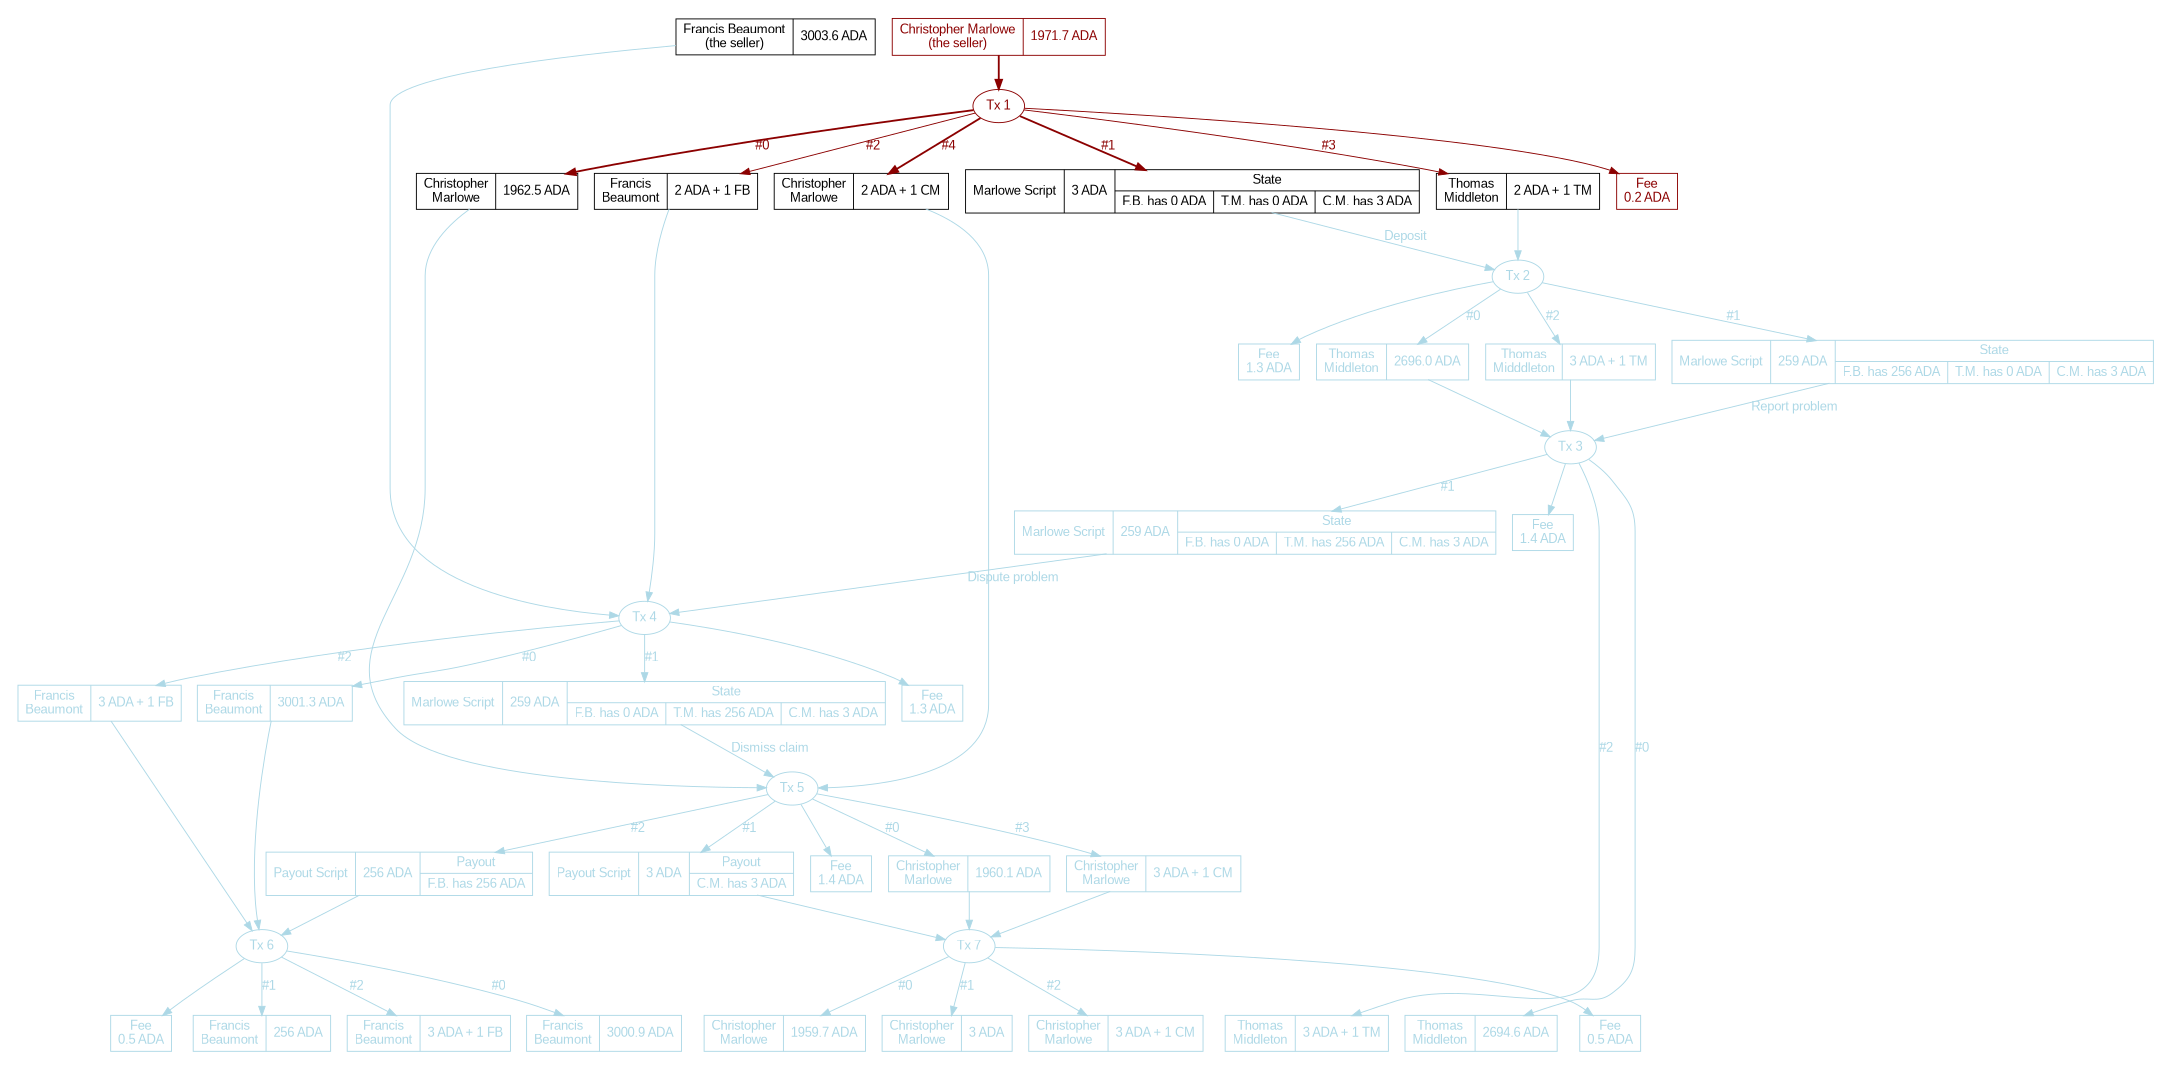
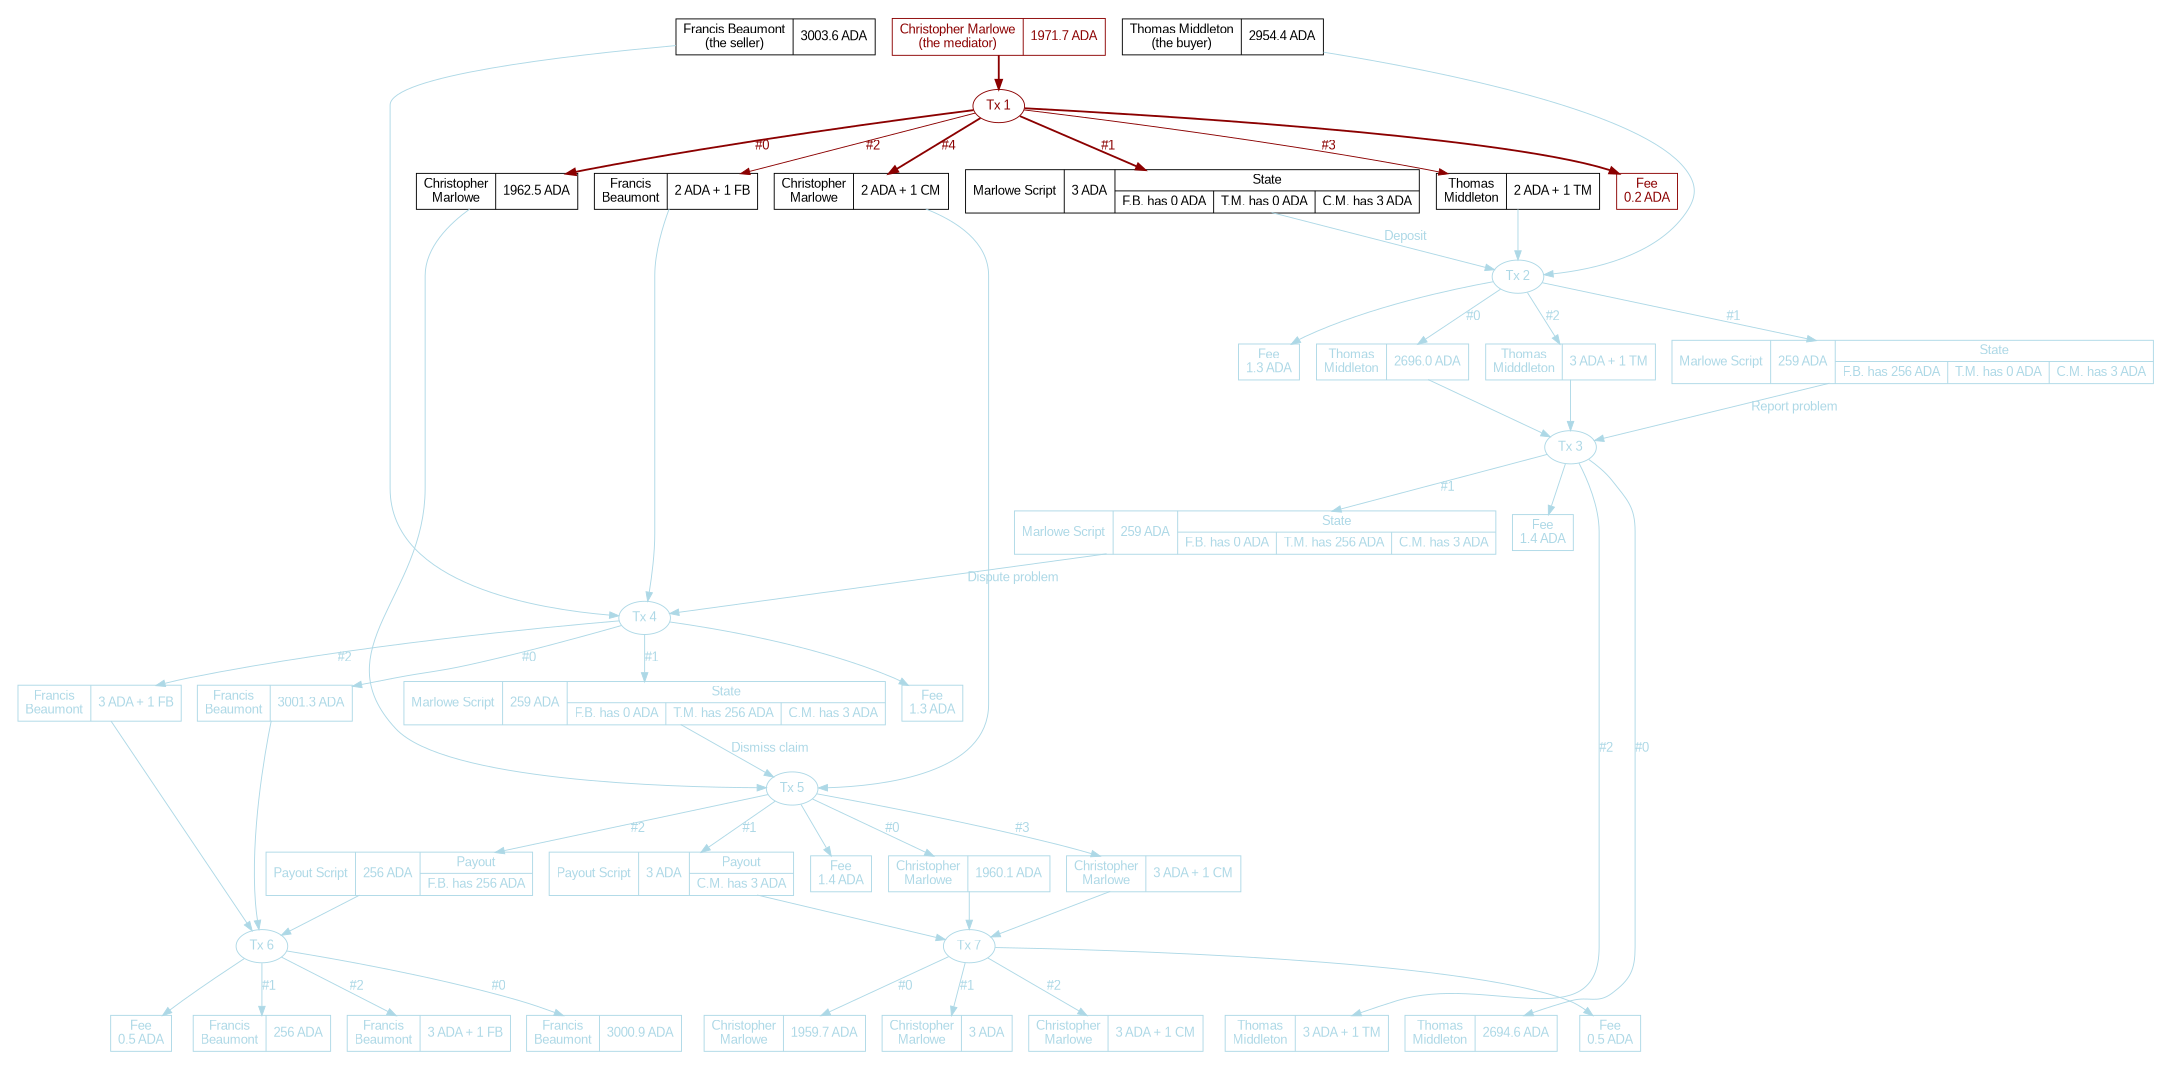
none -> (1223, 37)
(958, 43) -> (958, 43)
(1319, 128) -> (1319, 128)
